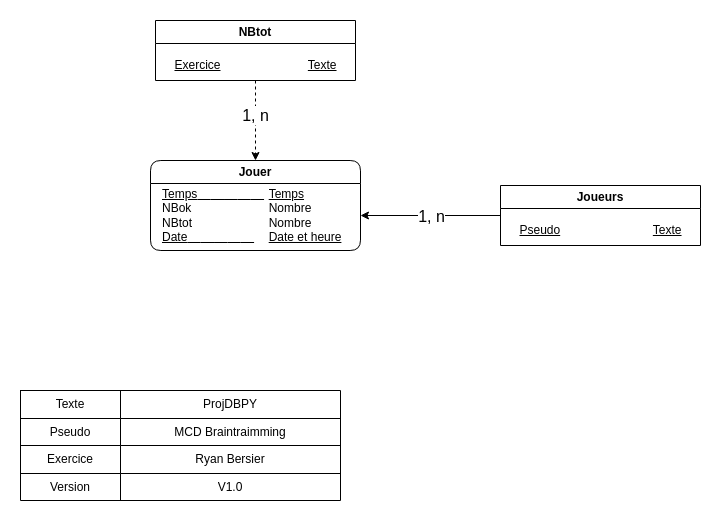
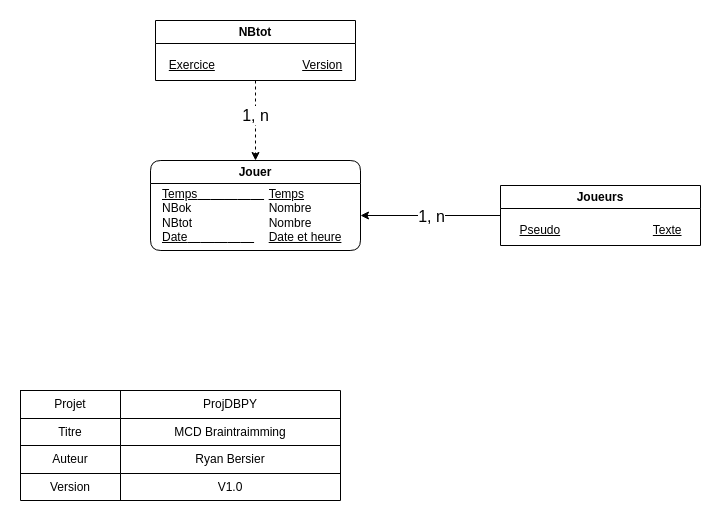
(256, 66) -> (256, 66)
(71, 405) -> (71, 405)
(71, 433) -> (71, 433)
(71, 460) -> (71, 460)
